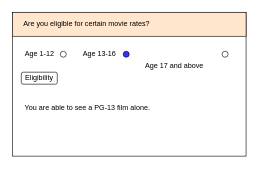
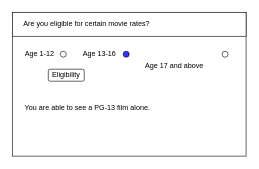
(129, 24) -> (129, 24)
(39, 78) -> (66, 75)
